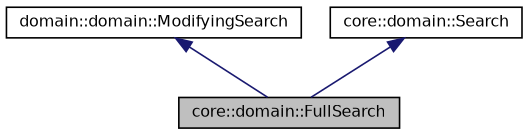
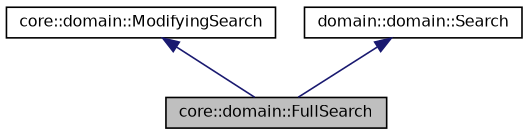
(154, 23) -> (141, 23)
(426, 23) -> (413, 23)
